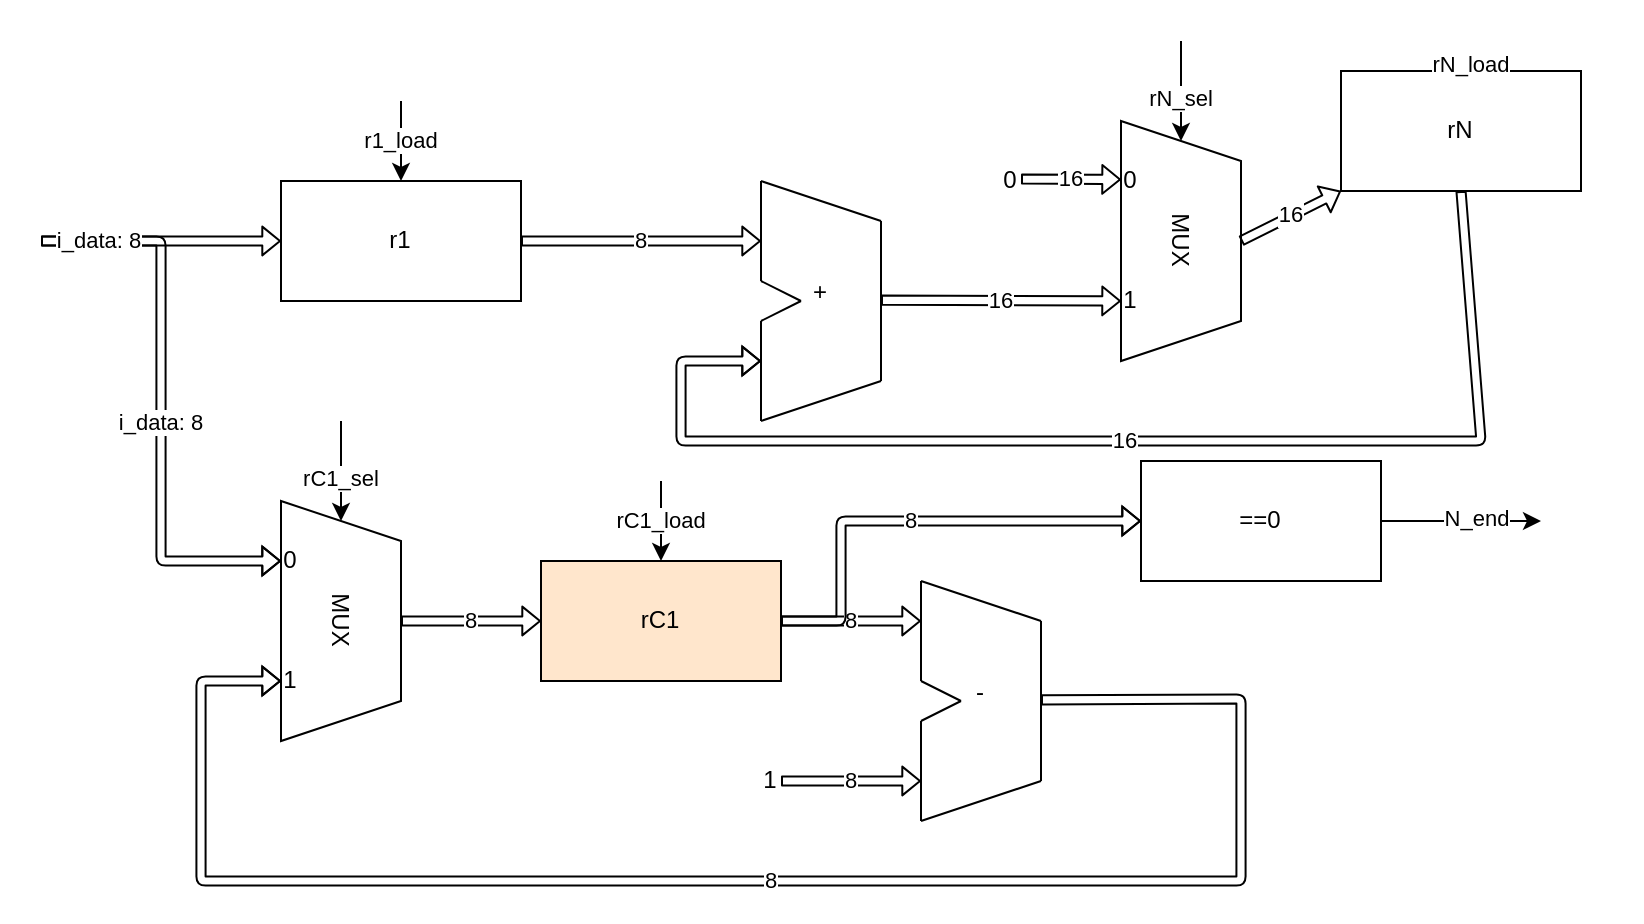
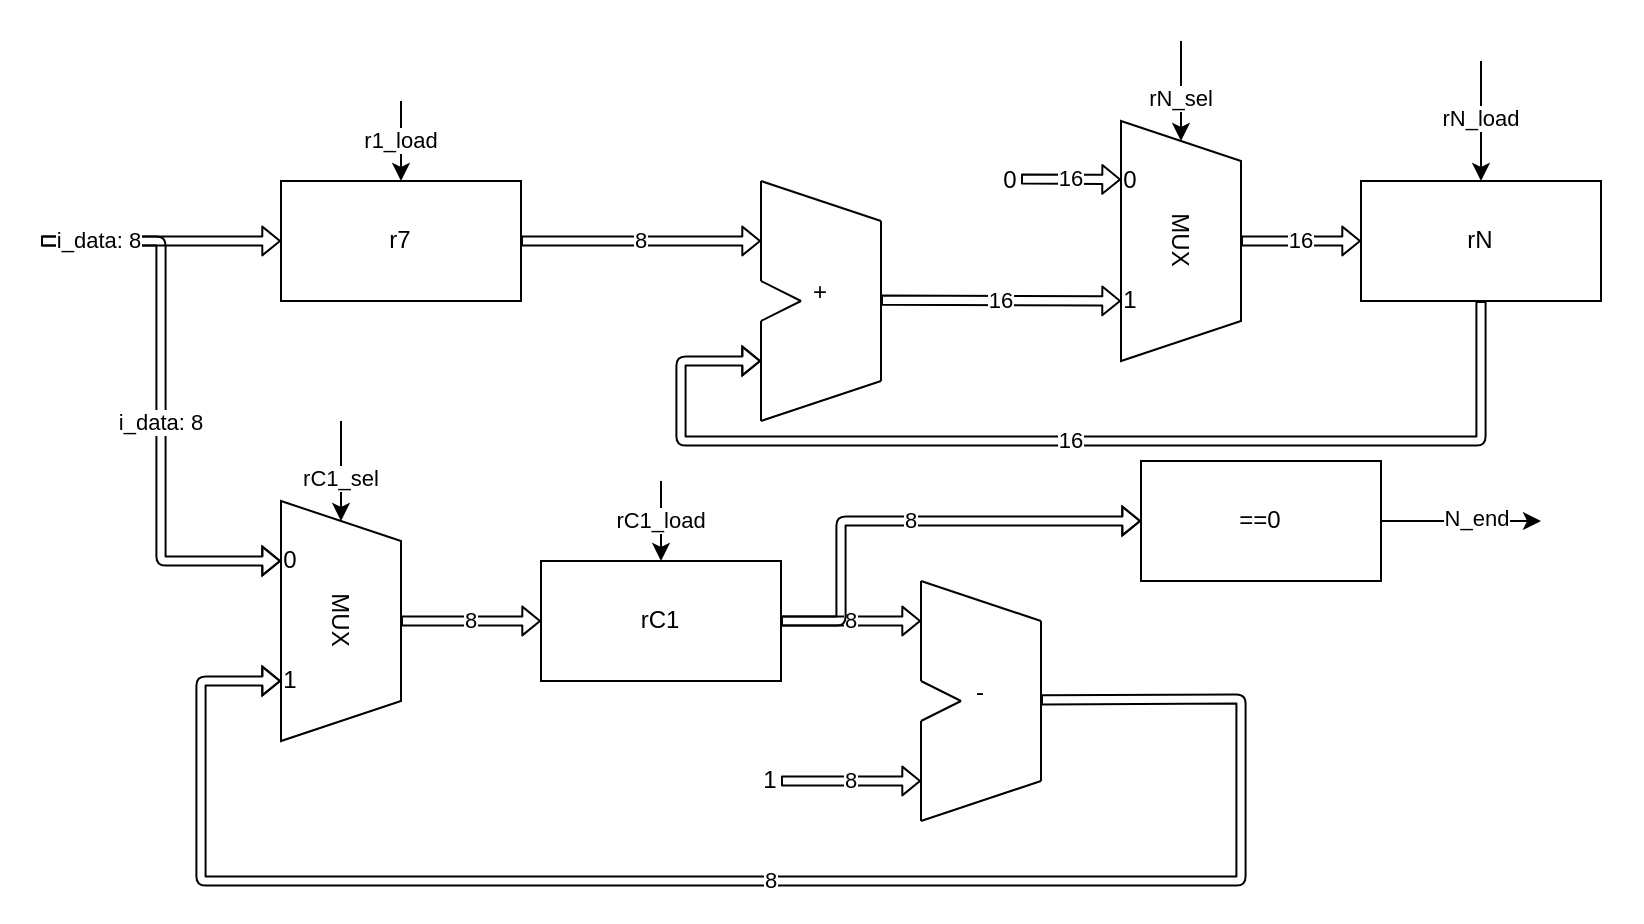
(1461, 131) -> (1481, 241)
(401, 241) -> (401, 241)
(661, 621) -> (661, 621)
